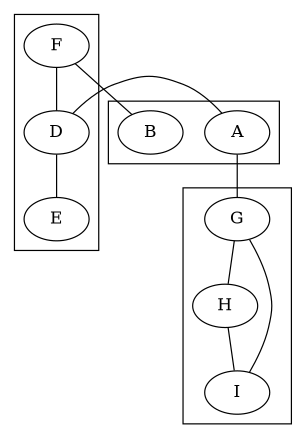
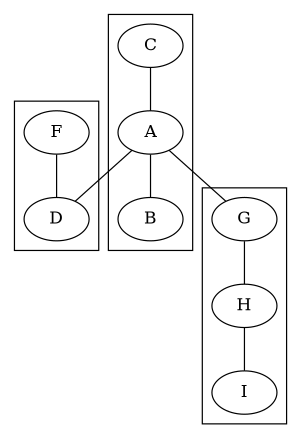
none -> (151, 46)
(91, 78) -> (151, 176)
(57, 219) -> none
(272, 306) -> none
